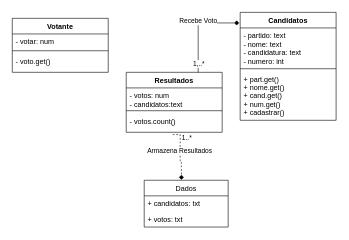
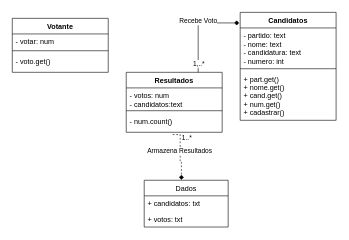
(158, 121) -> (154, 121)
